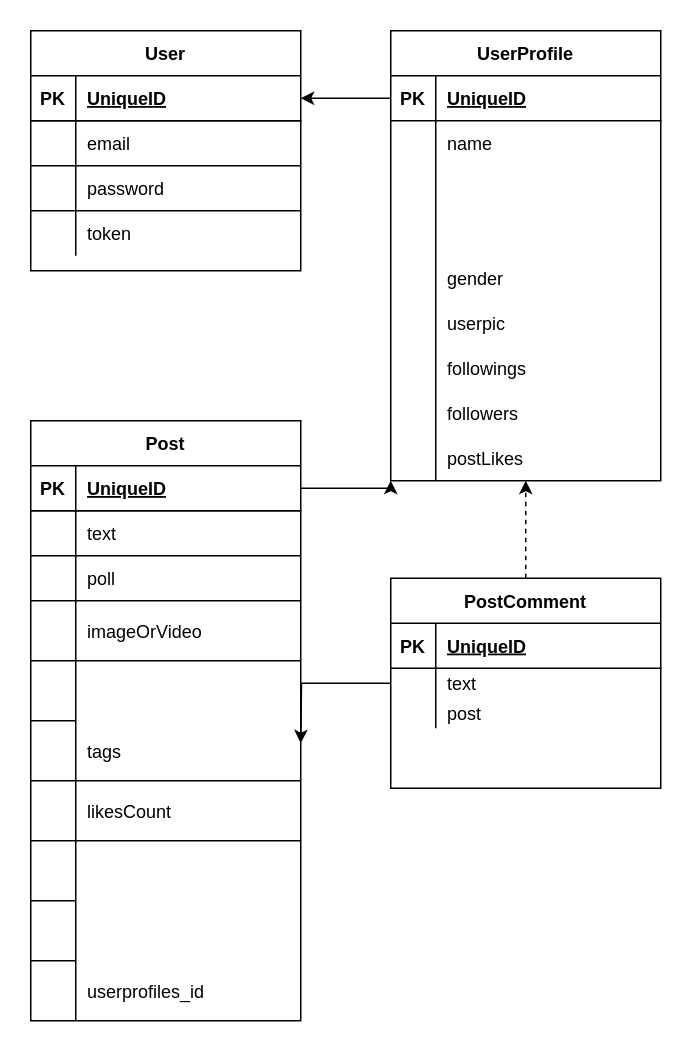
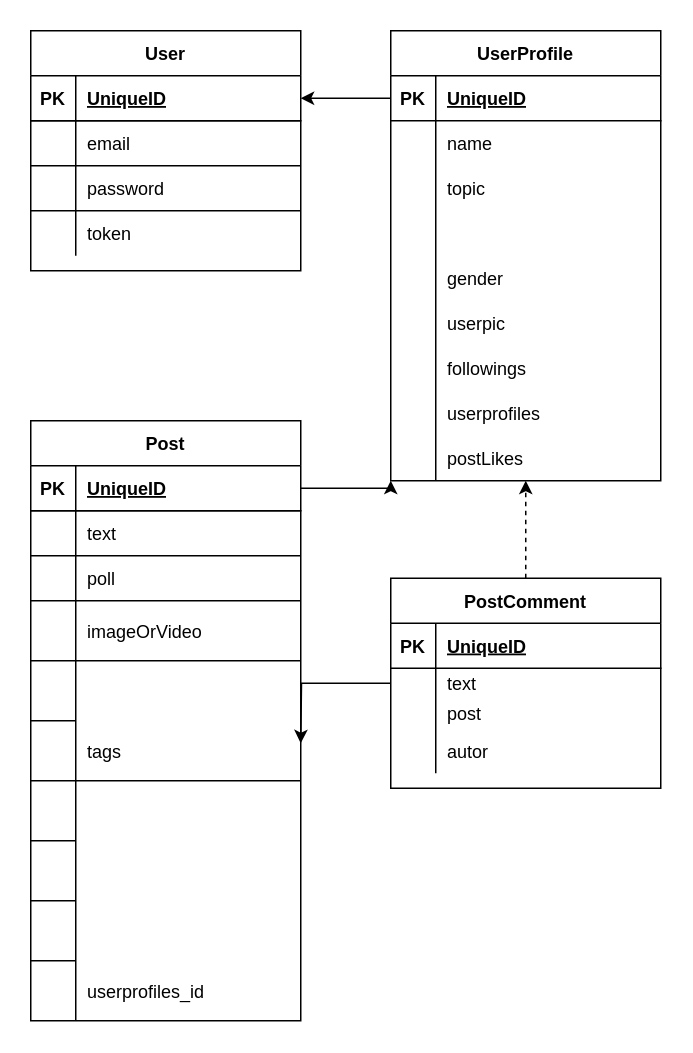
none -> (548, 188)
(488, 414) -> (503, 414)
none -> (548, 751)
(188, 811) -> none
